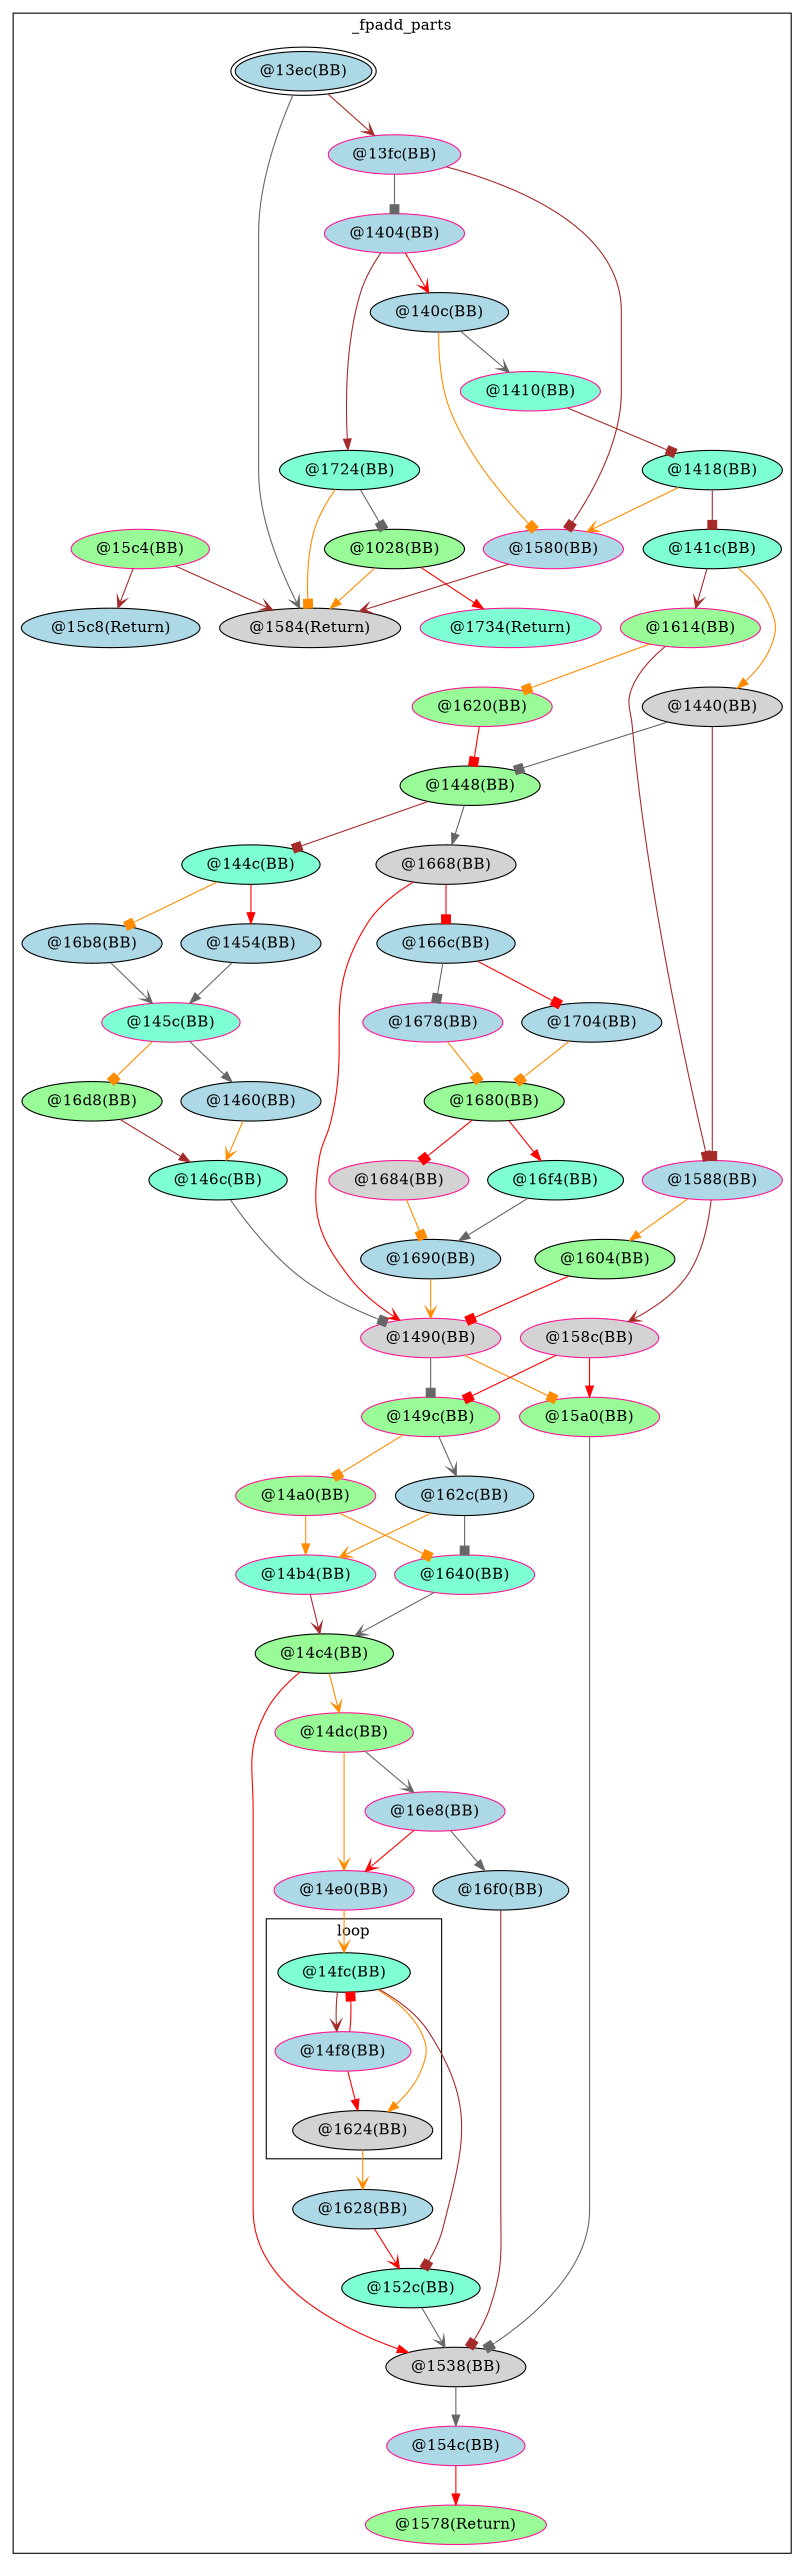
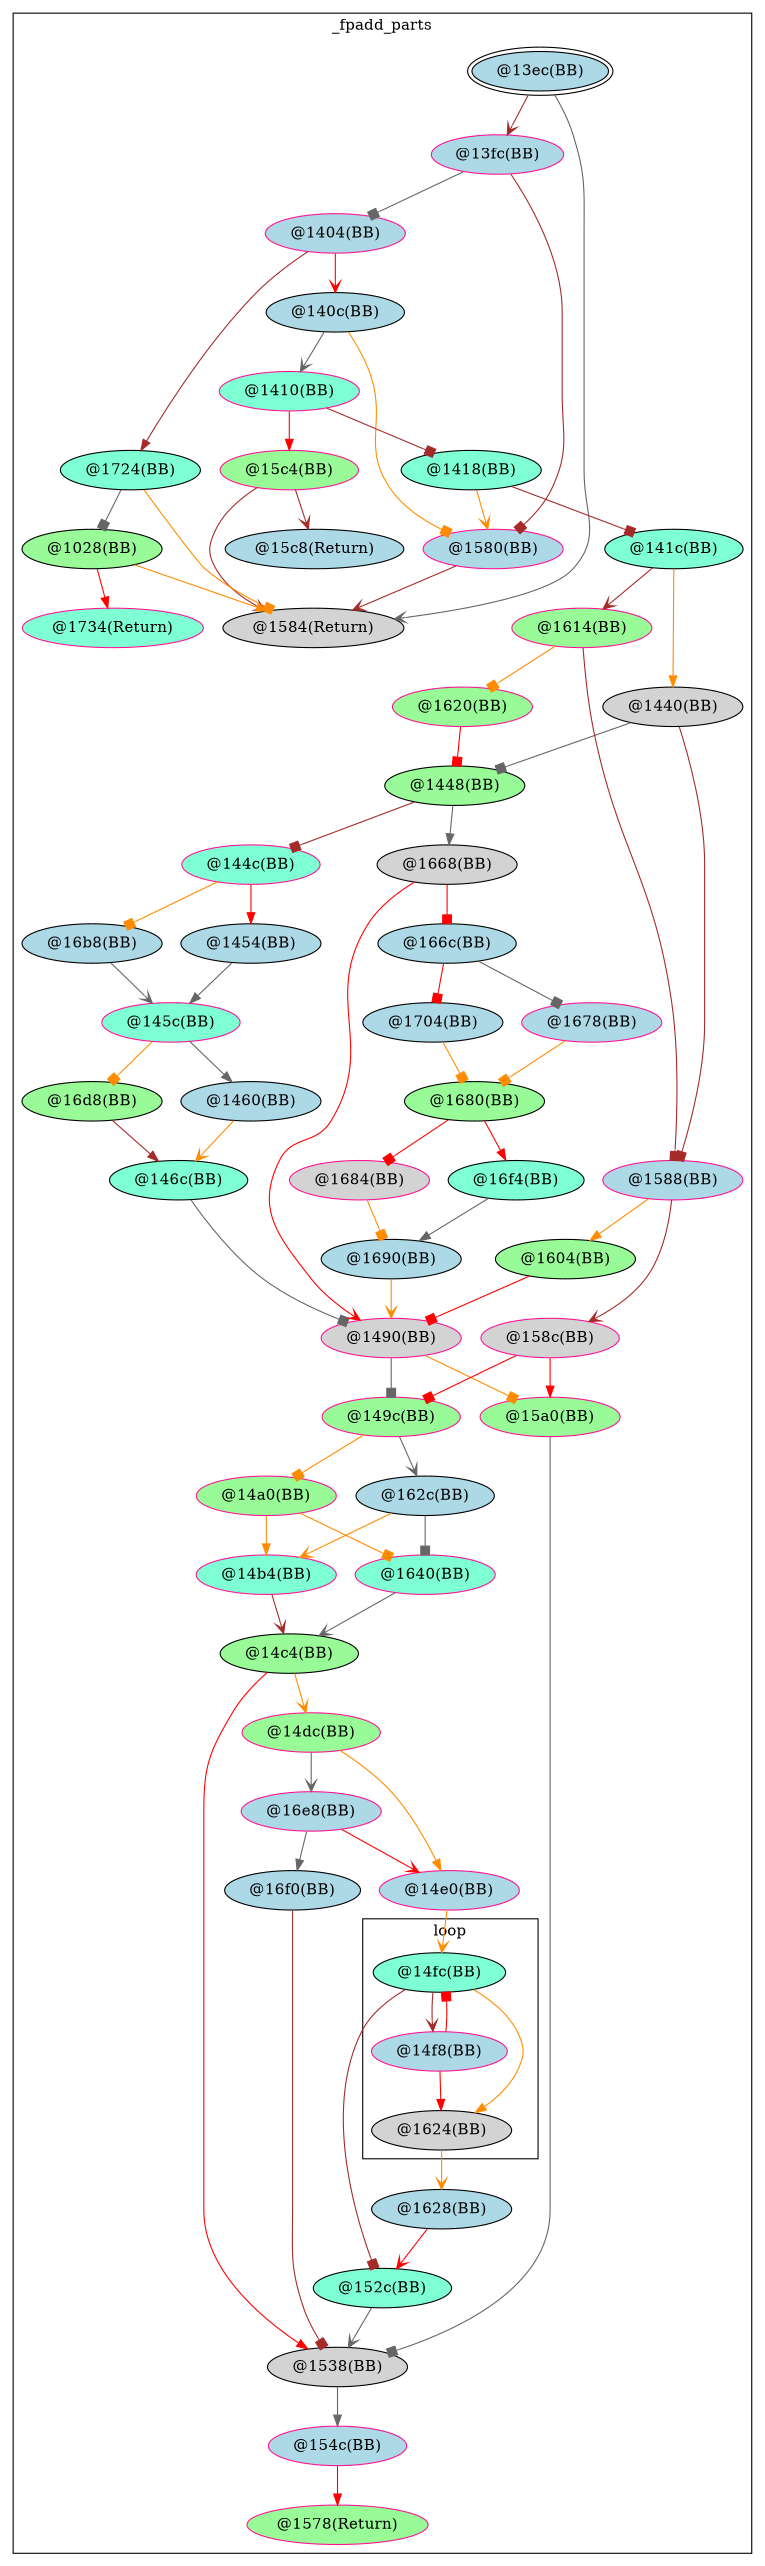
none -> (289, 425)
(251, 865) -> (251, 865)
(344, 1806) -> (397, 1798)
